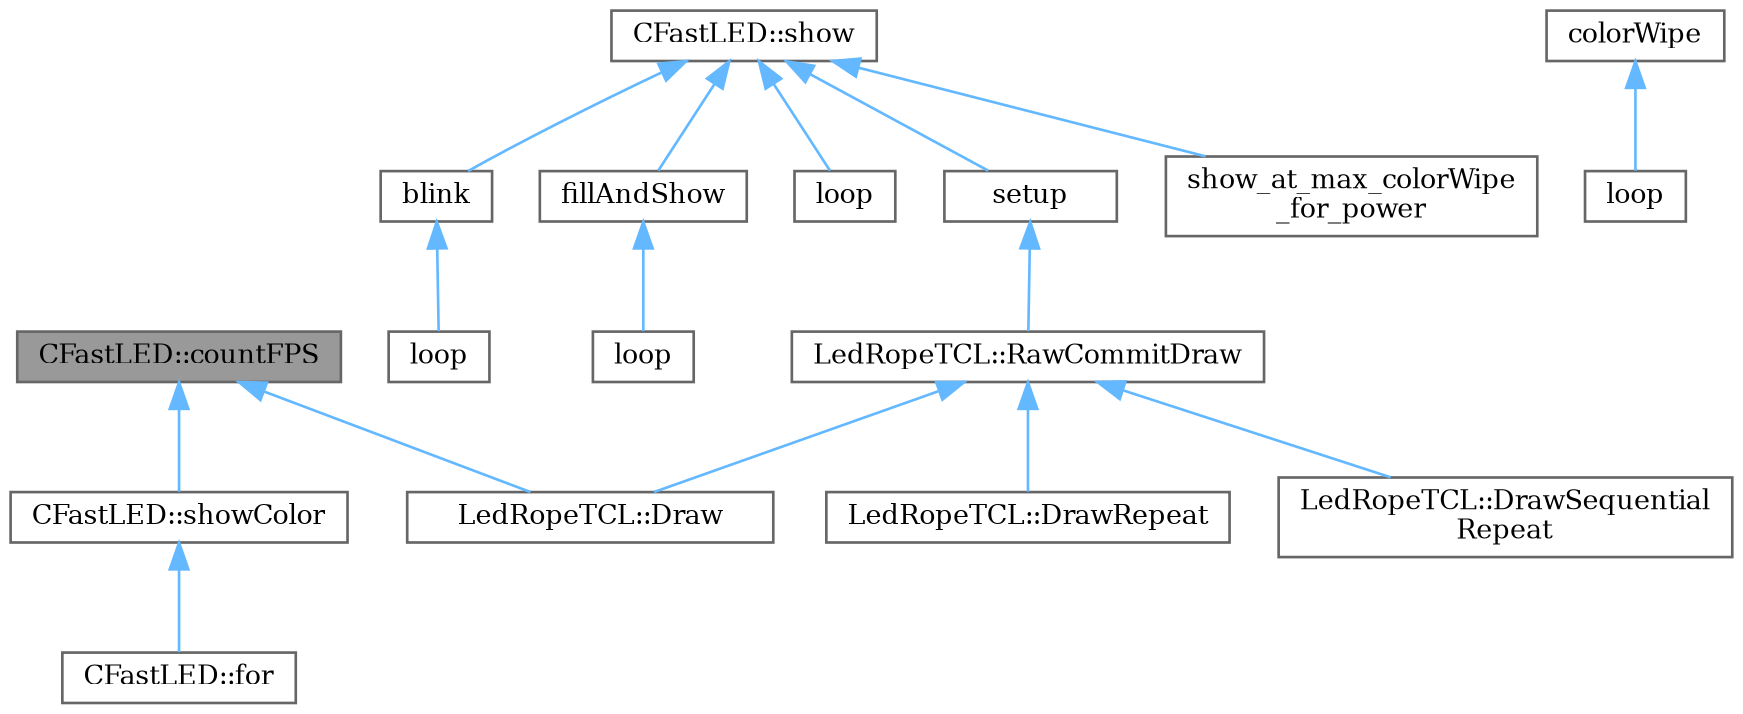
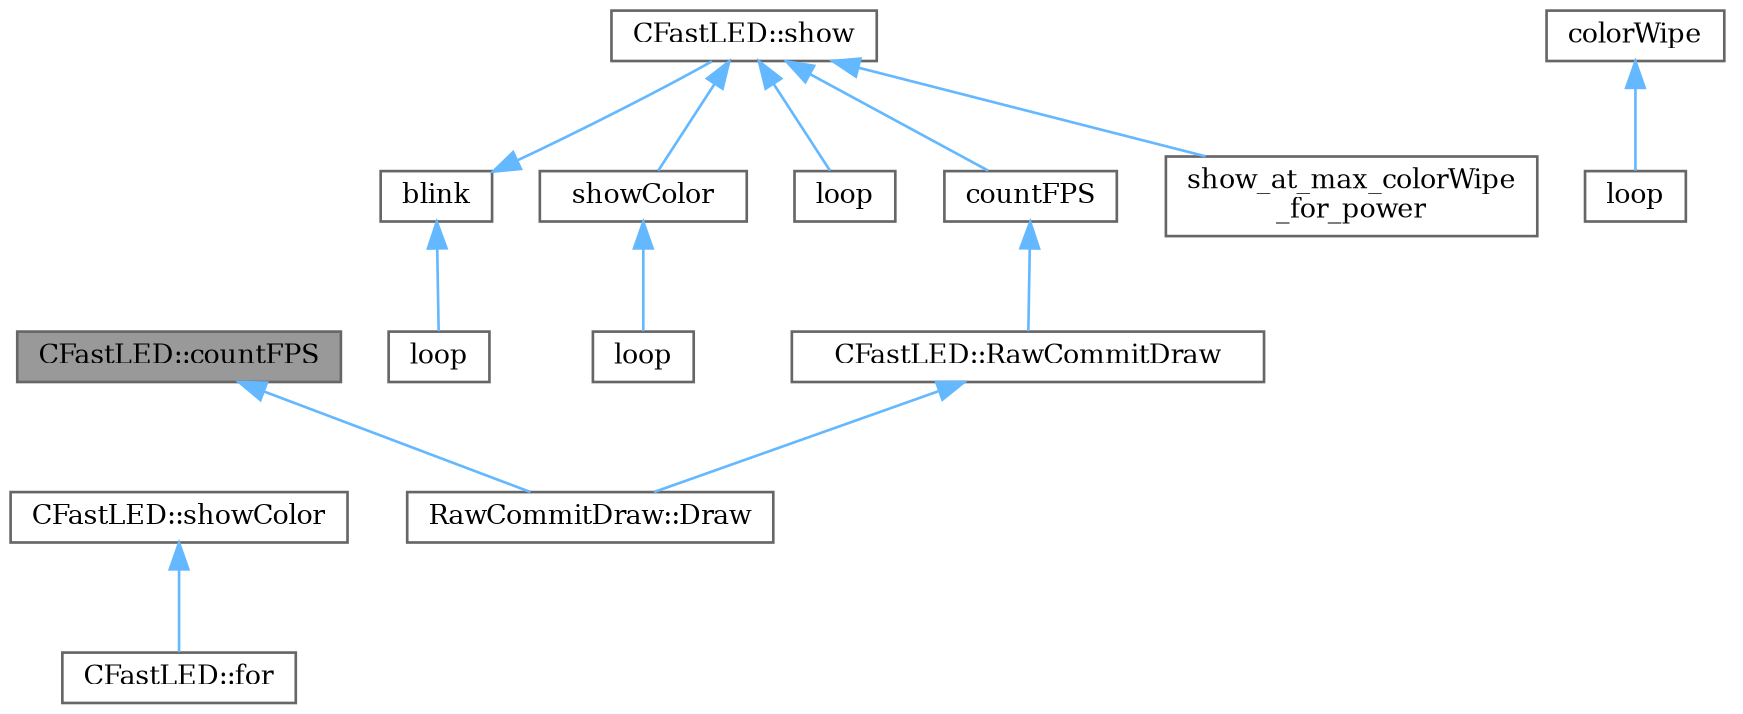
(564, 120) -> (616, 112)
(643, 196) -> (643, 196)
(1031, 196) -> (1031, 196)
(1028, 357) -> (1028, 357)
(179, 451) -> none
(590, 517) -> (590, 517)
(1028, 517) -> none
(1505, 517) -> none
